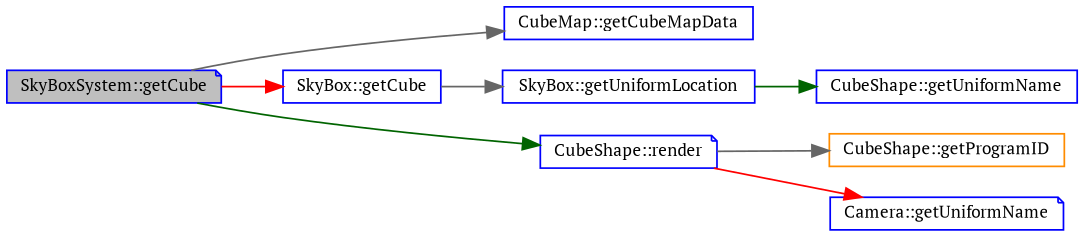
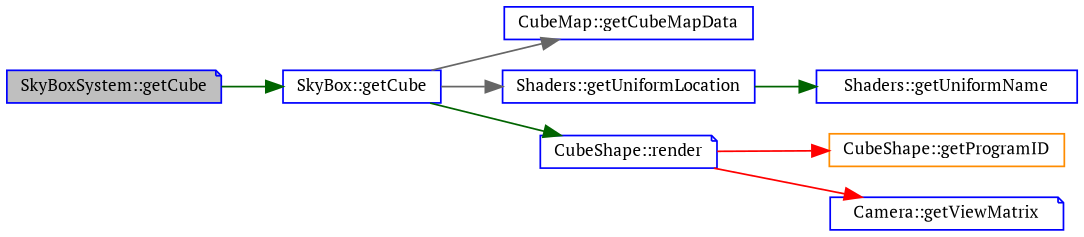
(338, 47) -> (487, 57)
(244, 87) -> (244, 87)
(629, 87) -> (629, 87)
(947, 87) -> (947, 87)
(359, 127) -> (487, 117)
(764, 151) -> (764, 151)
(947, 214) -> (947, 214)
